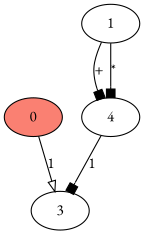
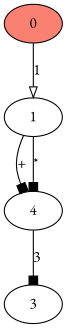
(45, 159) -> (33, 65)
(92, 164) -> (37, 257)
